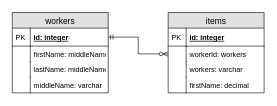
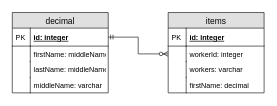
(60, 21) -> (60, 21)
(222, 54) -> (221, 54)
